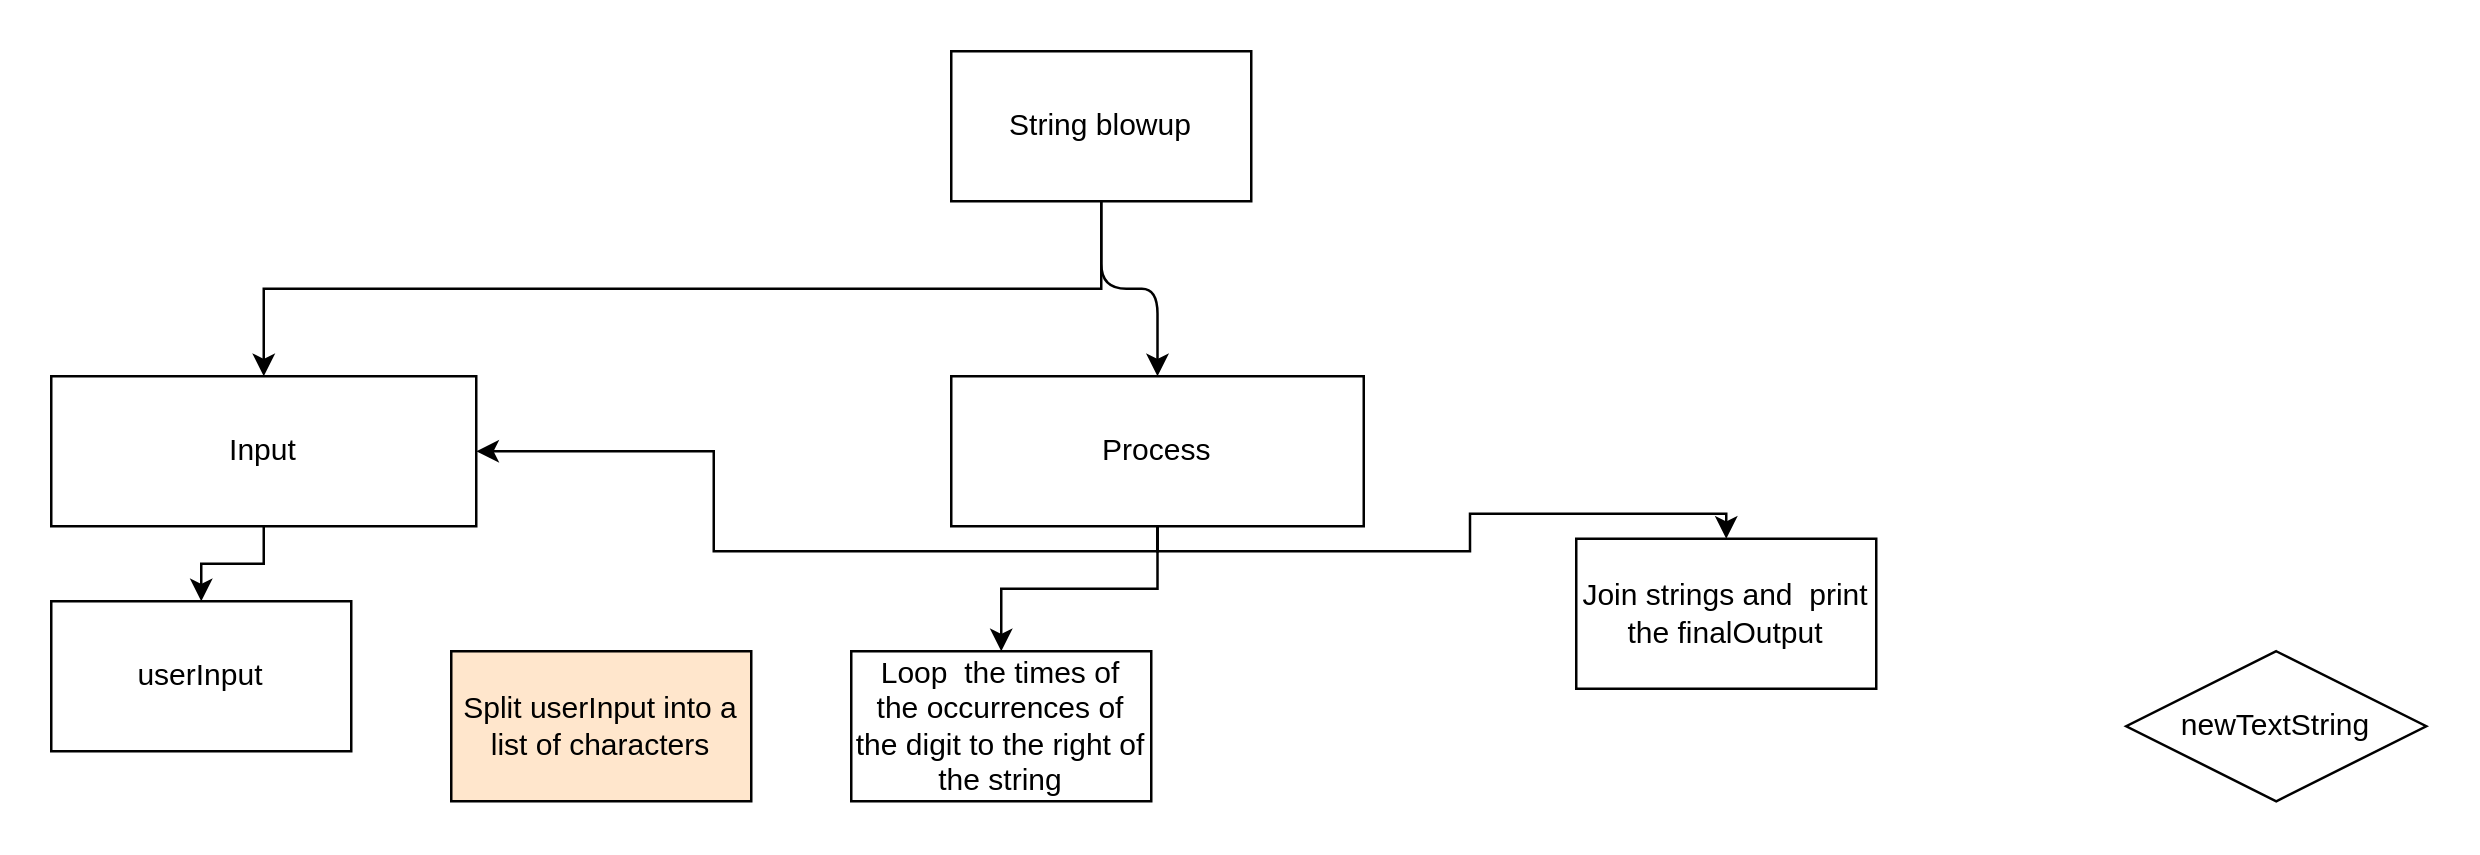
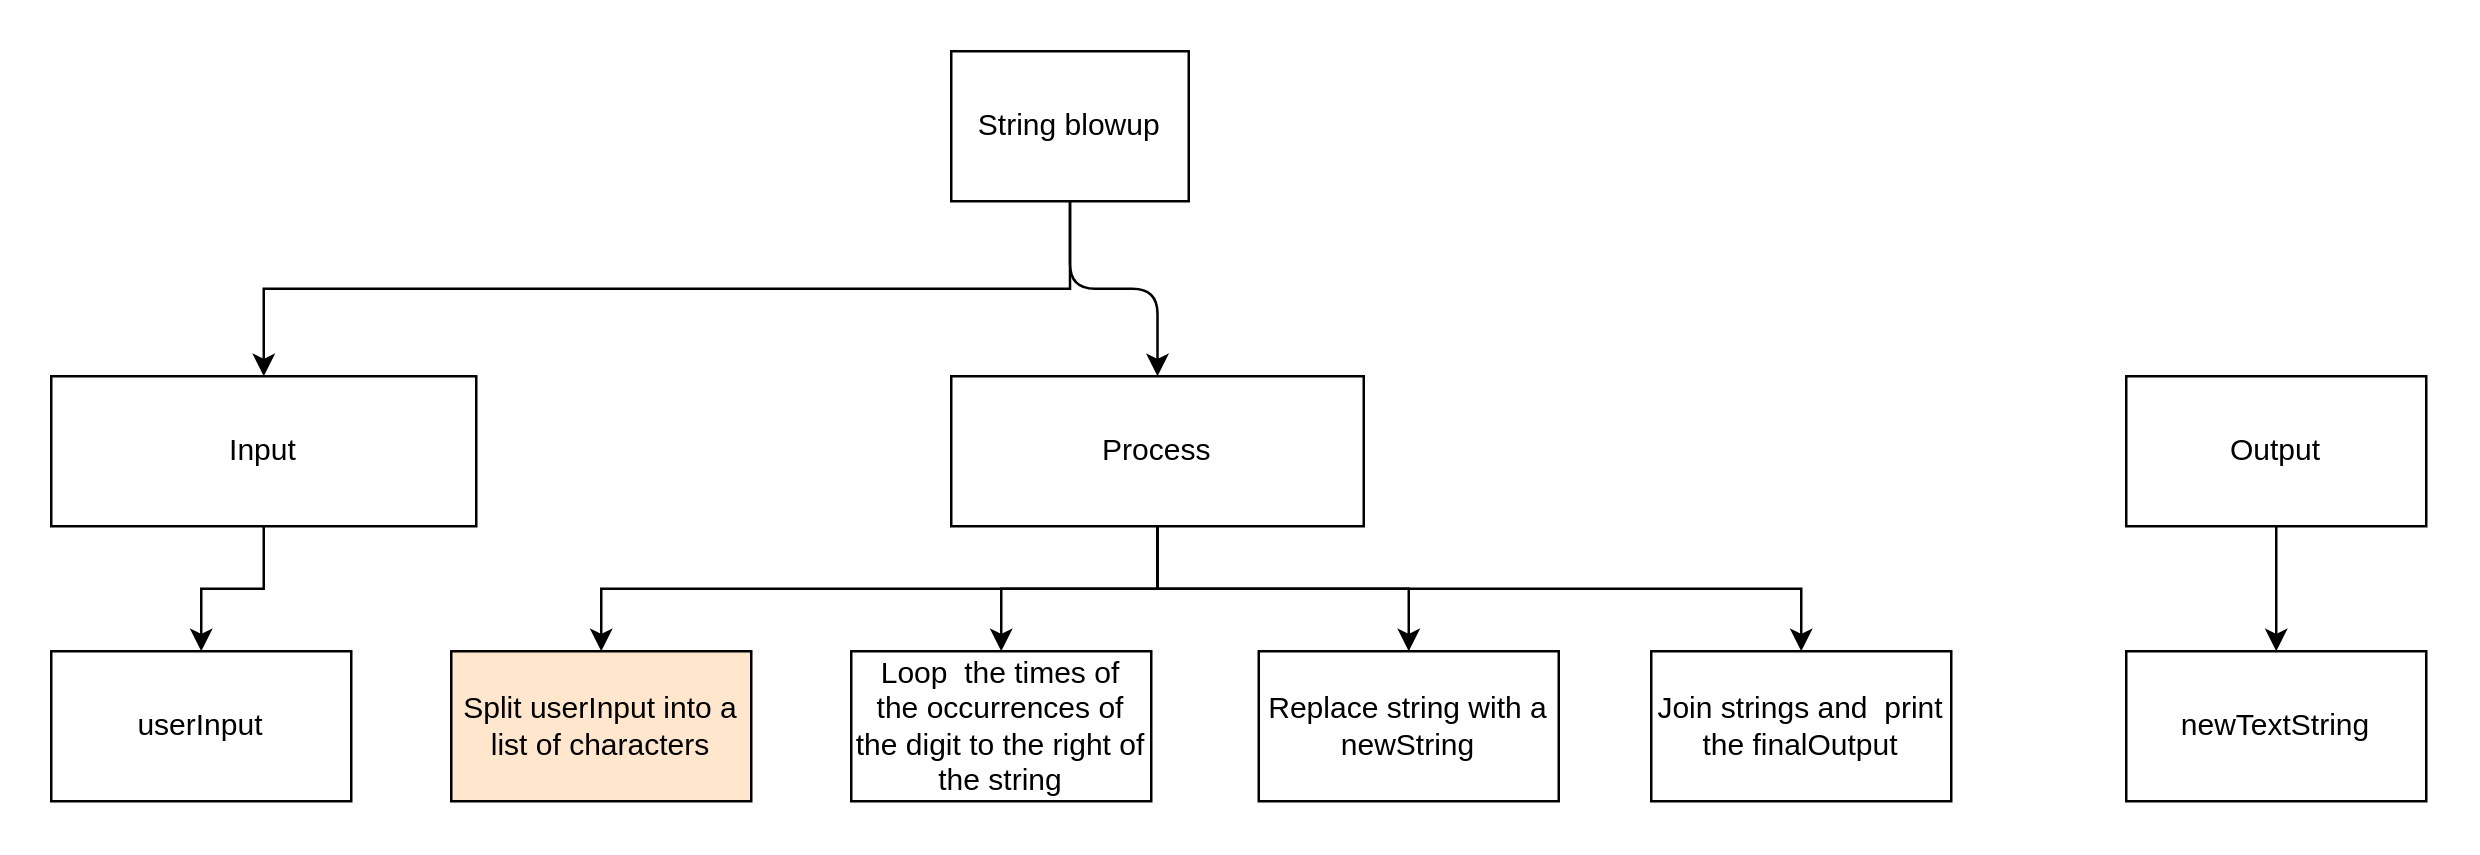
(1101, 126) -> (1070, 126)
none -> (2276, 451)
(773, 551) -> (776, 589)
none -> (2276, 580)
none -> (1409, 614)
(1726, 614) -> (1801, 726)
(201, 676) -> (201, 726)
none -> (1409, 726)
(2276, 726) -> (2276, 726)
